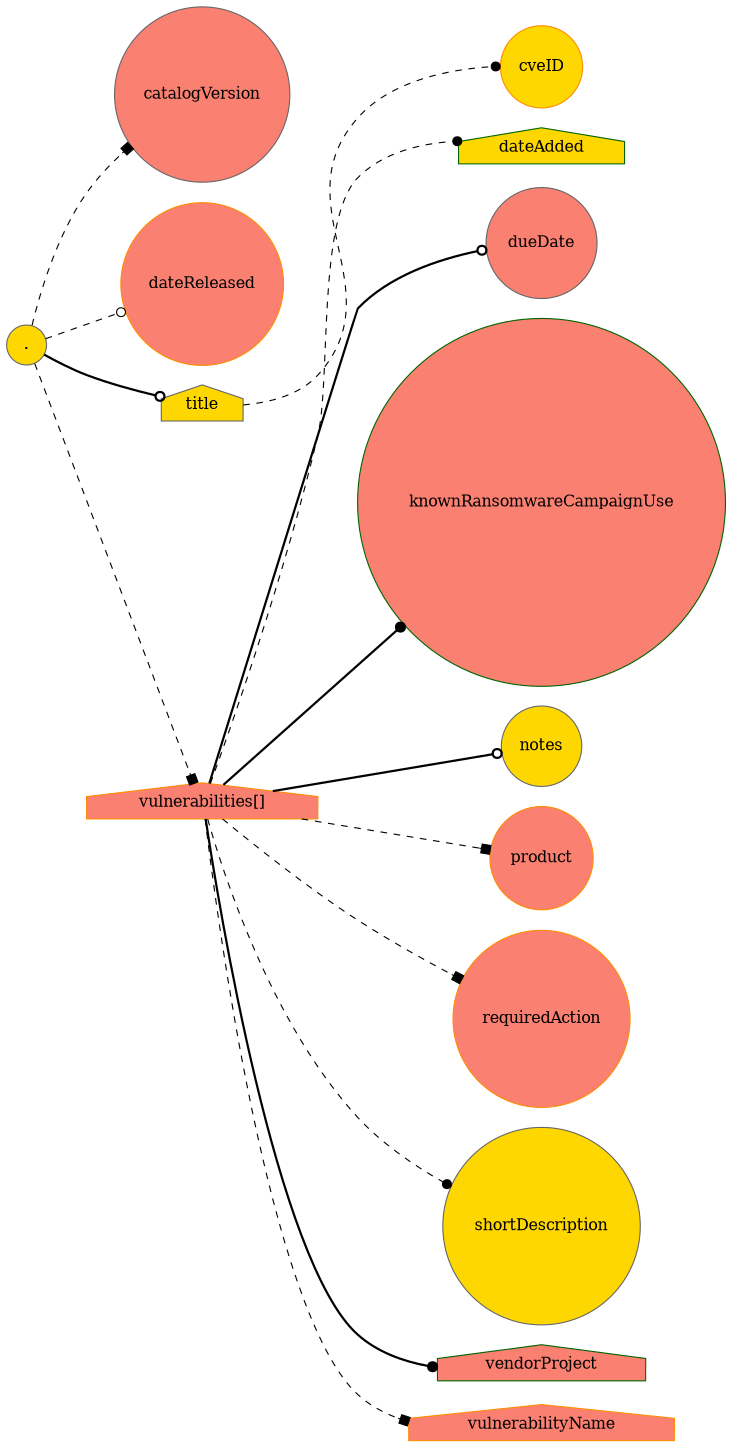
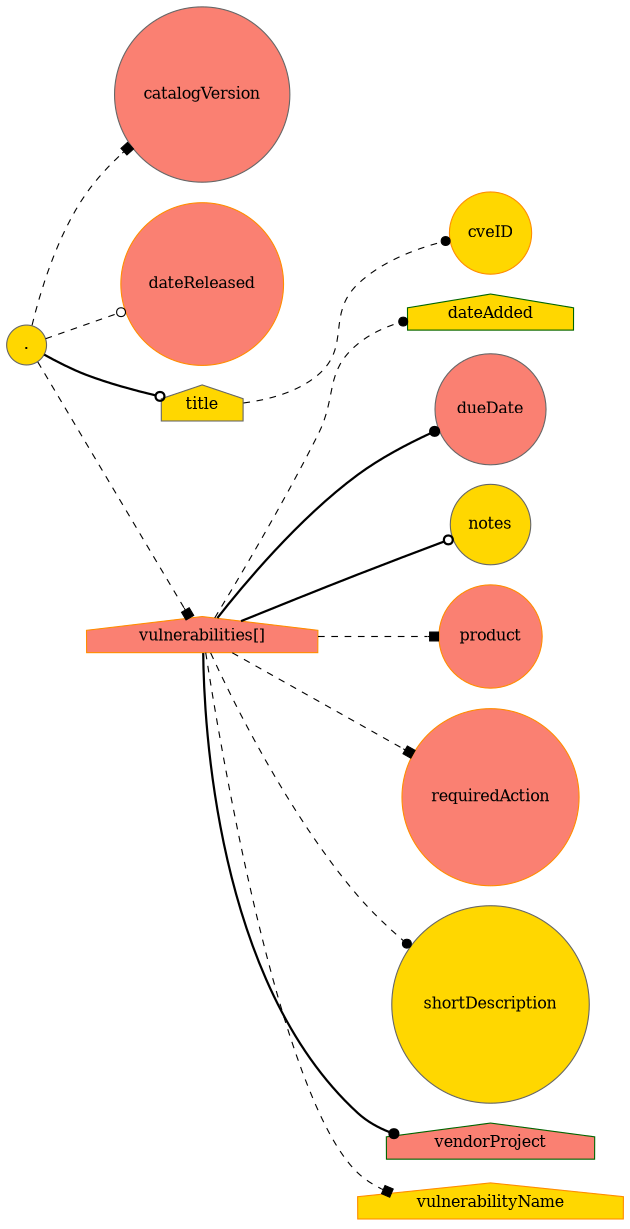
(332, 391) -> (313, 512)
(542, 502) -> none
(542, 1425) -> (491, 1203)
